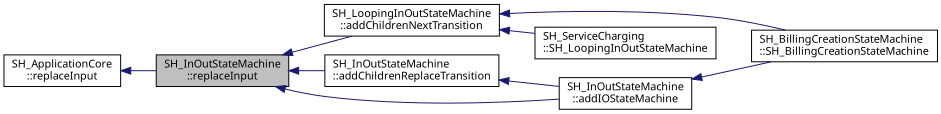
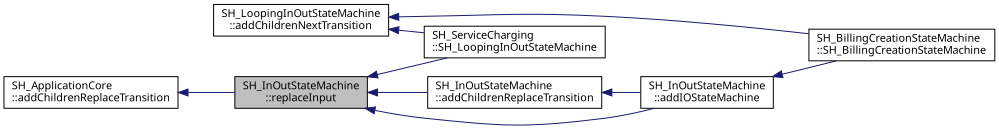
(322, 44) -> (412, 66)
(62, 71) -> (91, 92)
